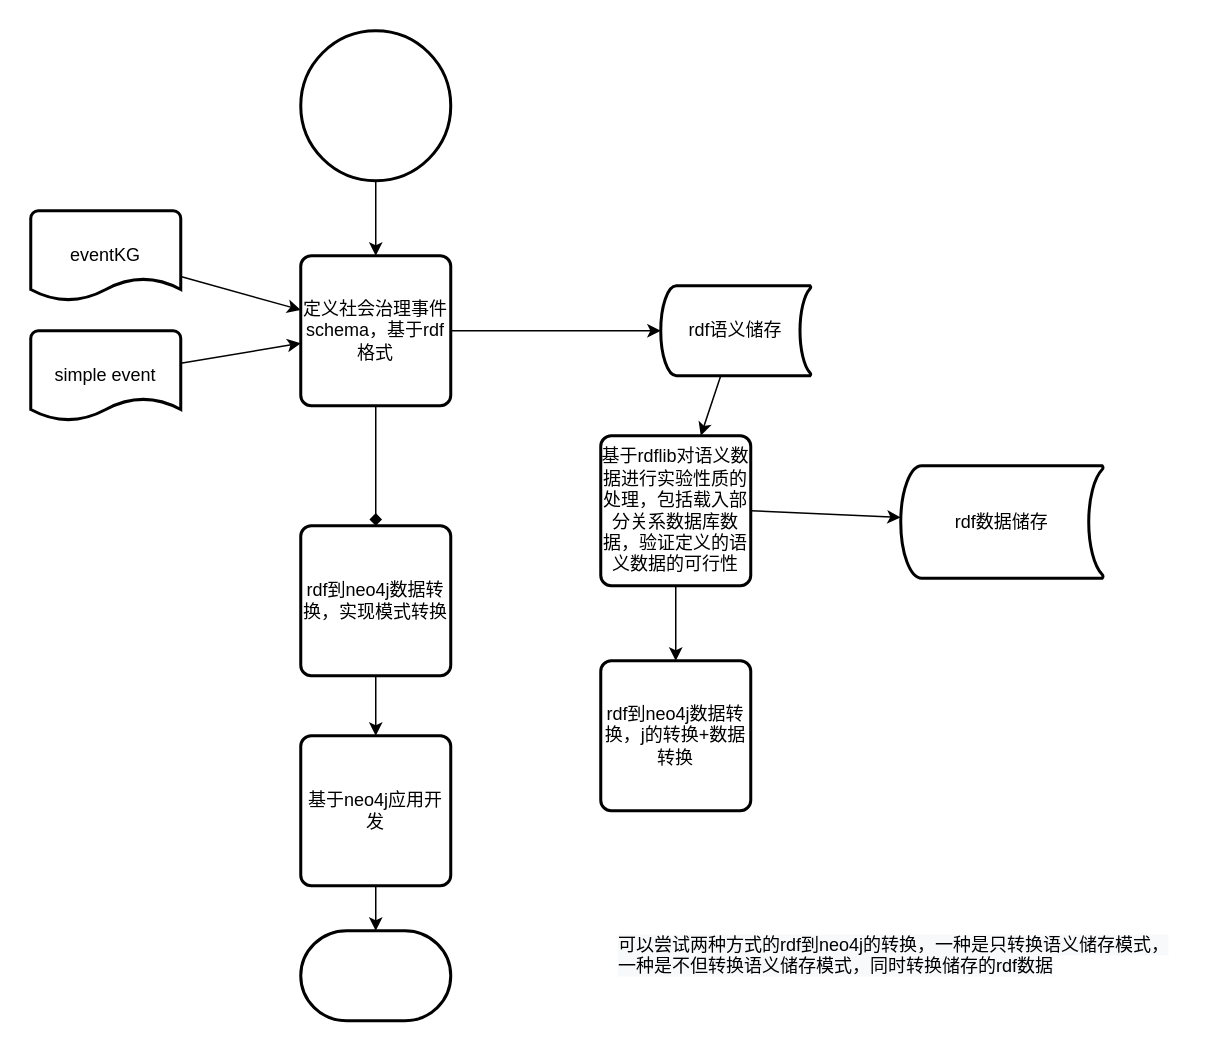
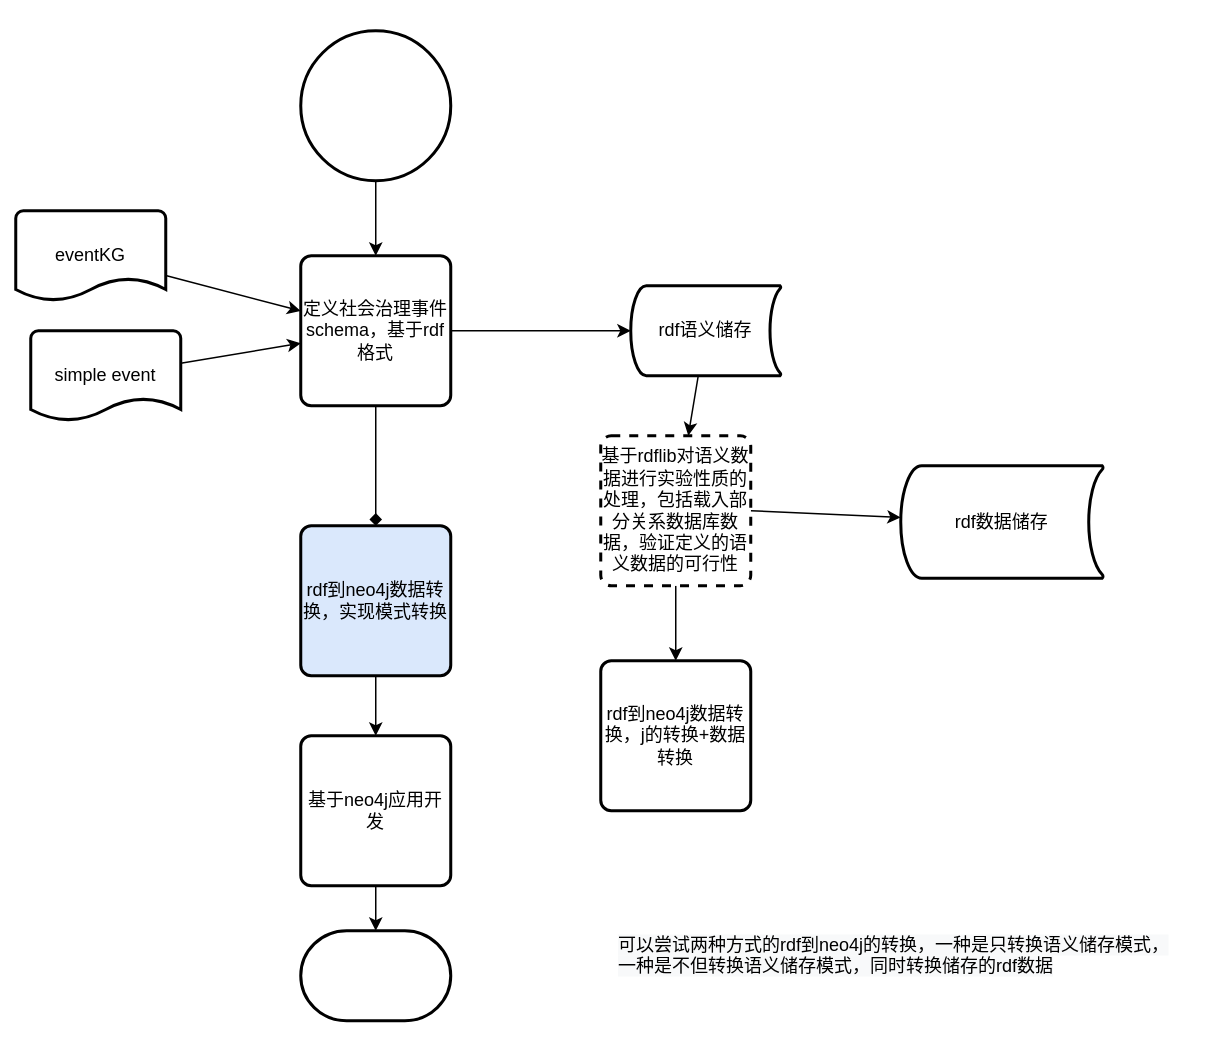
(106, 256) -> (91, 256)
(736, 331) -> (706, 331)
(676, 511) -> (676, 511)
(376, 601) -> (376, 601)
